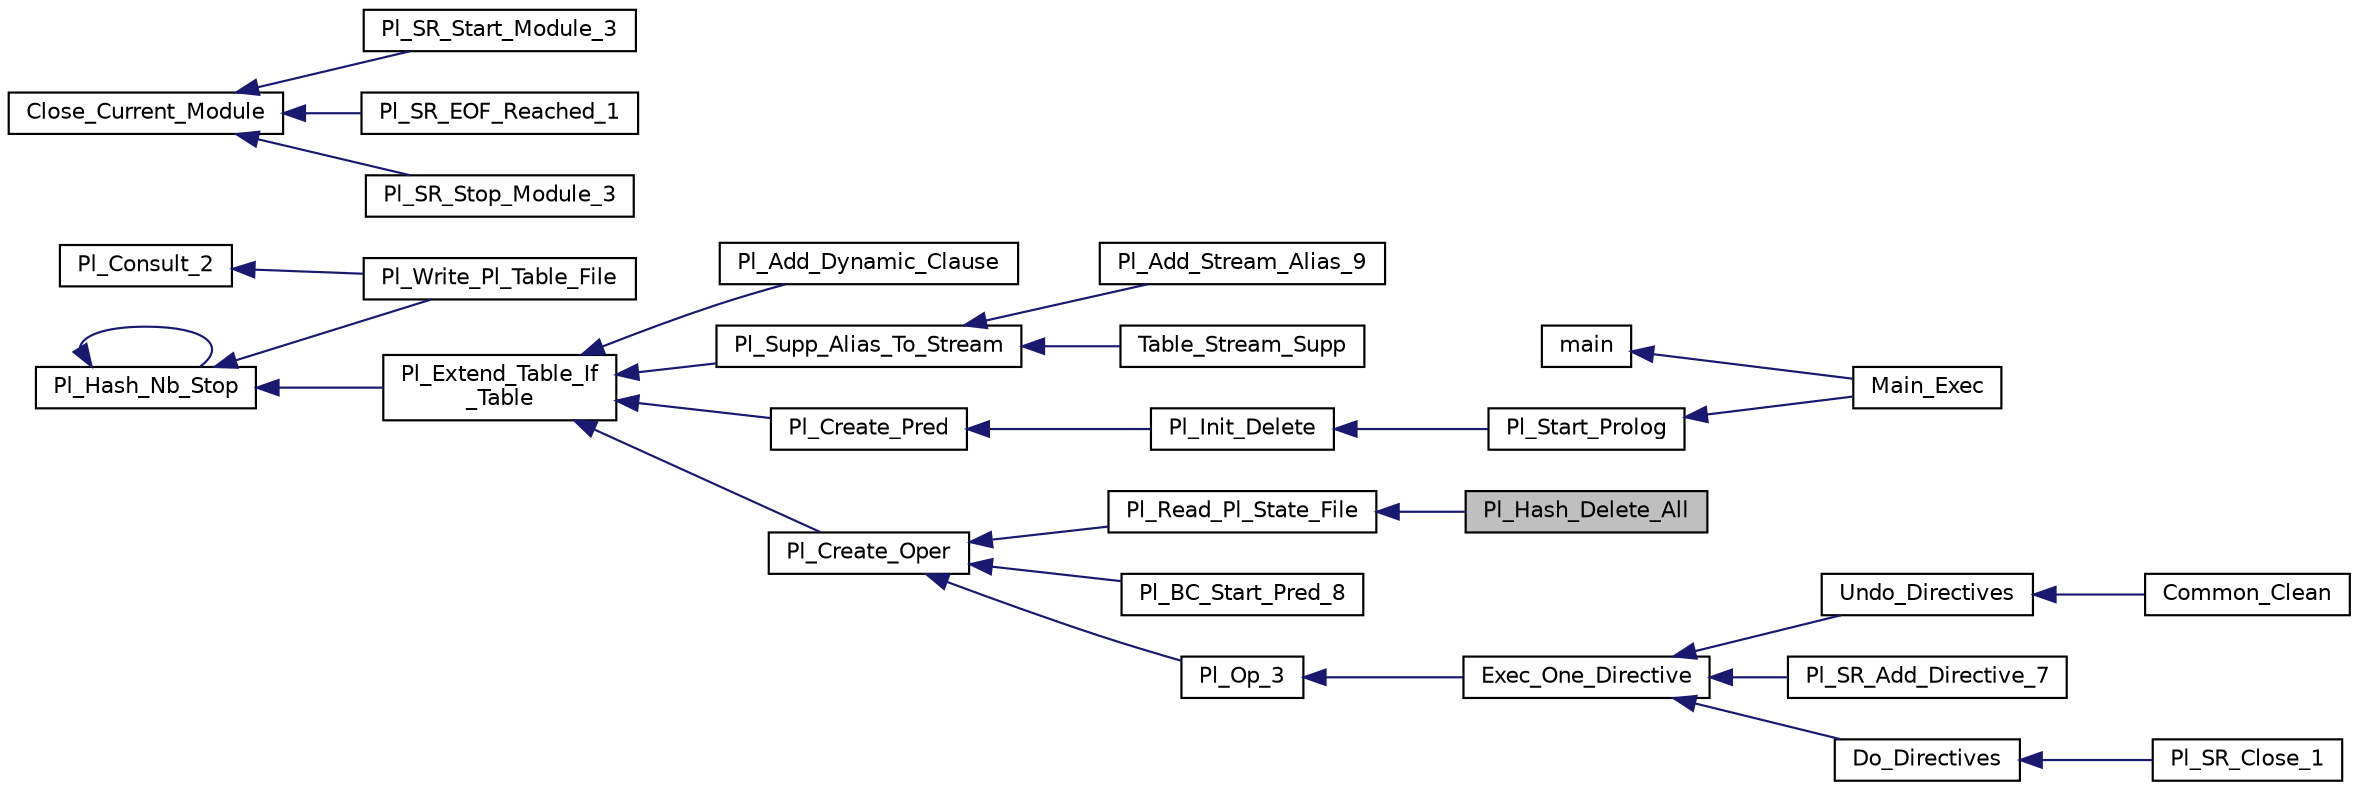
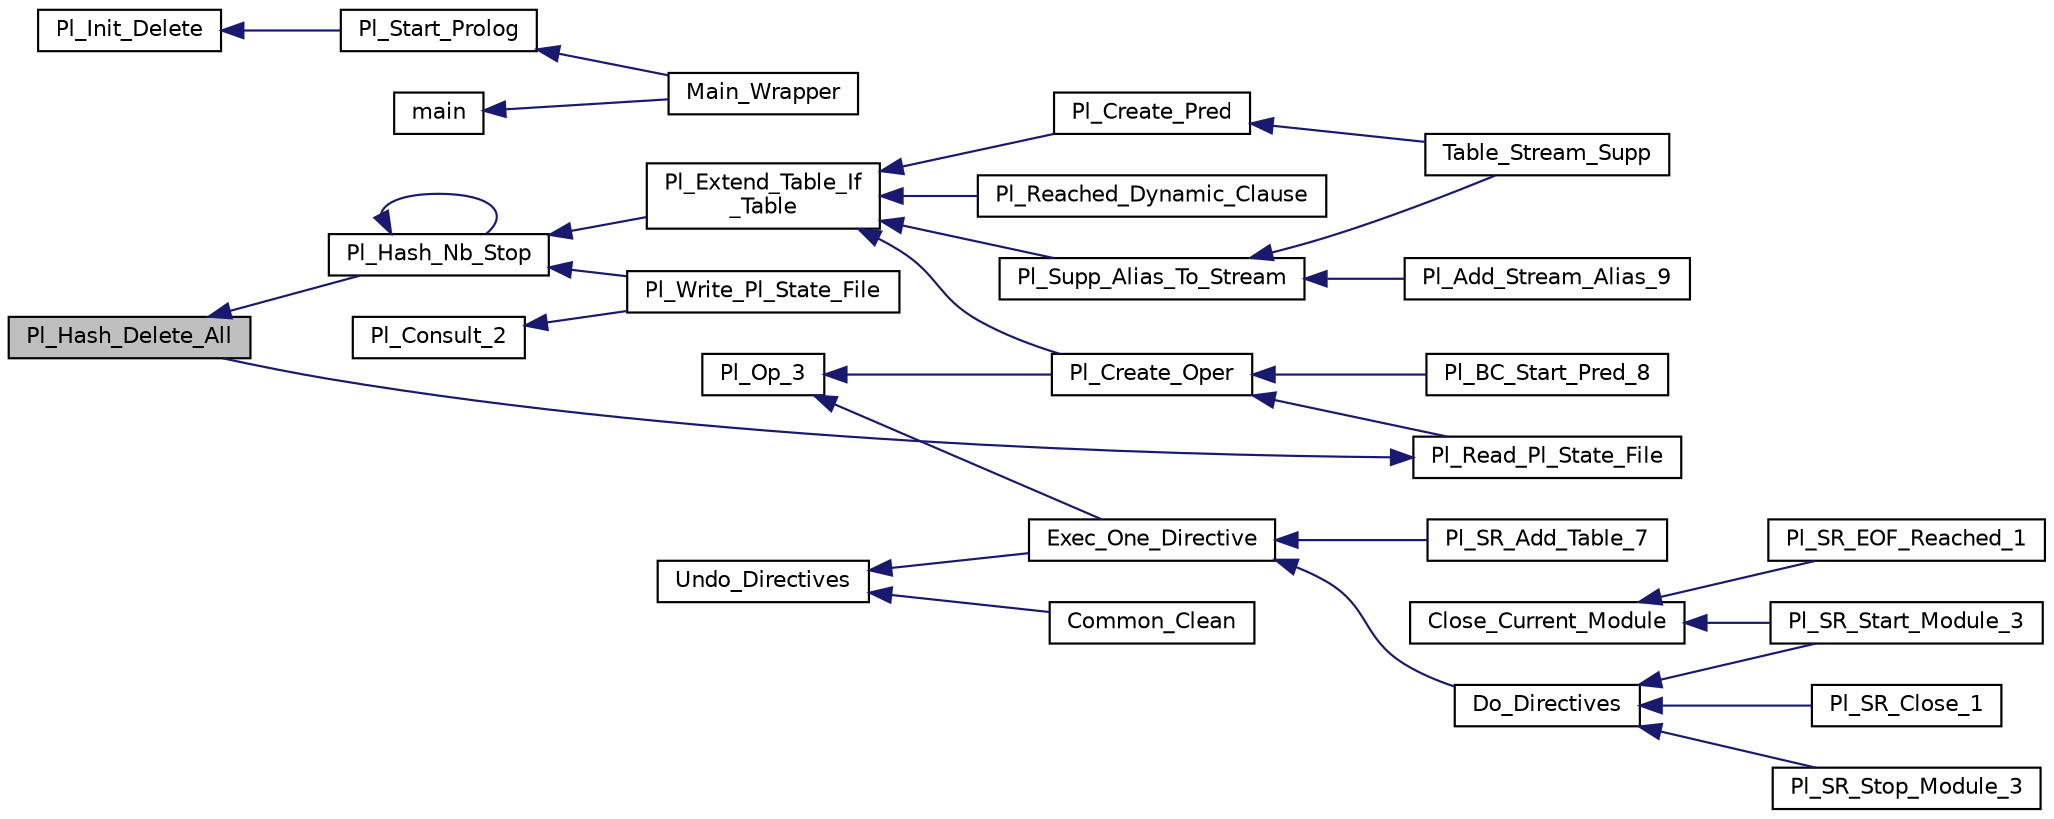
(334, 157) -> (1738, 750)
(869, 264) -> (1152, 196)
(500, 279) -> (763, 292)
none -> (295, 293)
(1927, 388) -> (763, 94)
(1070, 429) -> (1349, 134)
(1063, 624) -> (949, 375)
(1768, 633) -> (960, 561)
none -> (1738, 662)
(1927, 677) -> (1547, 540)
